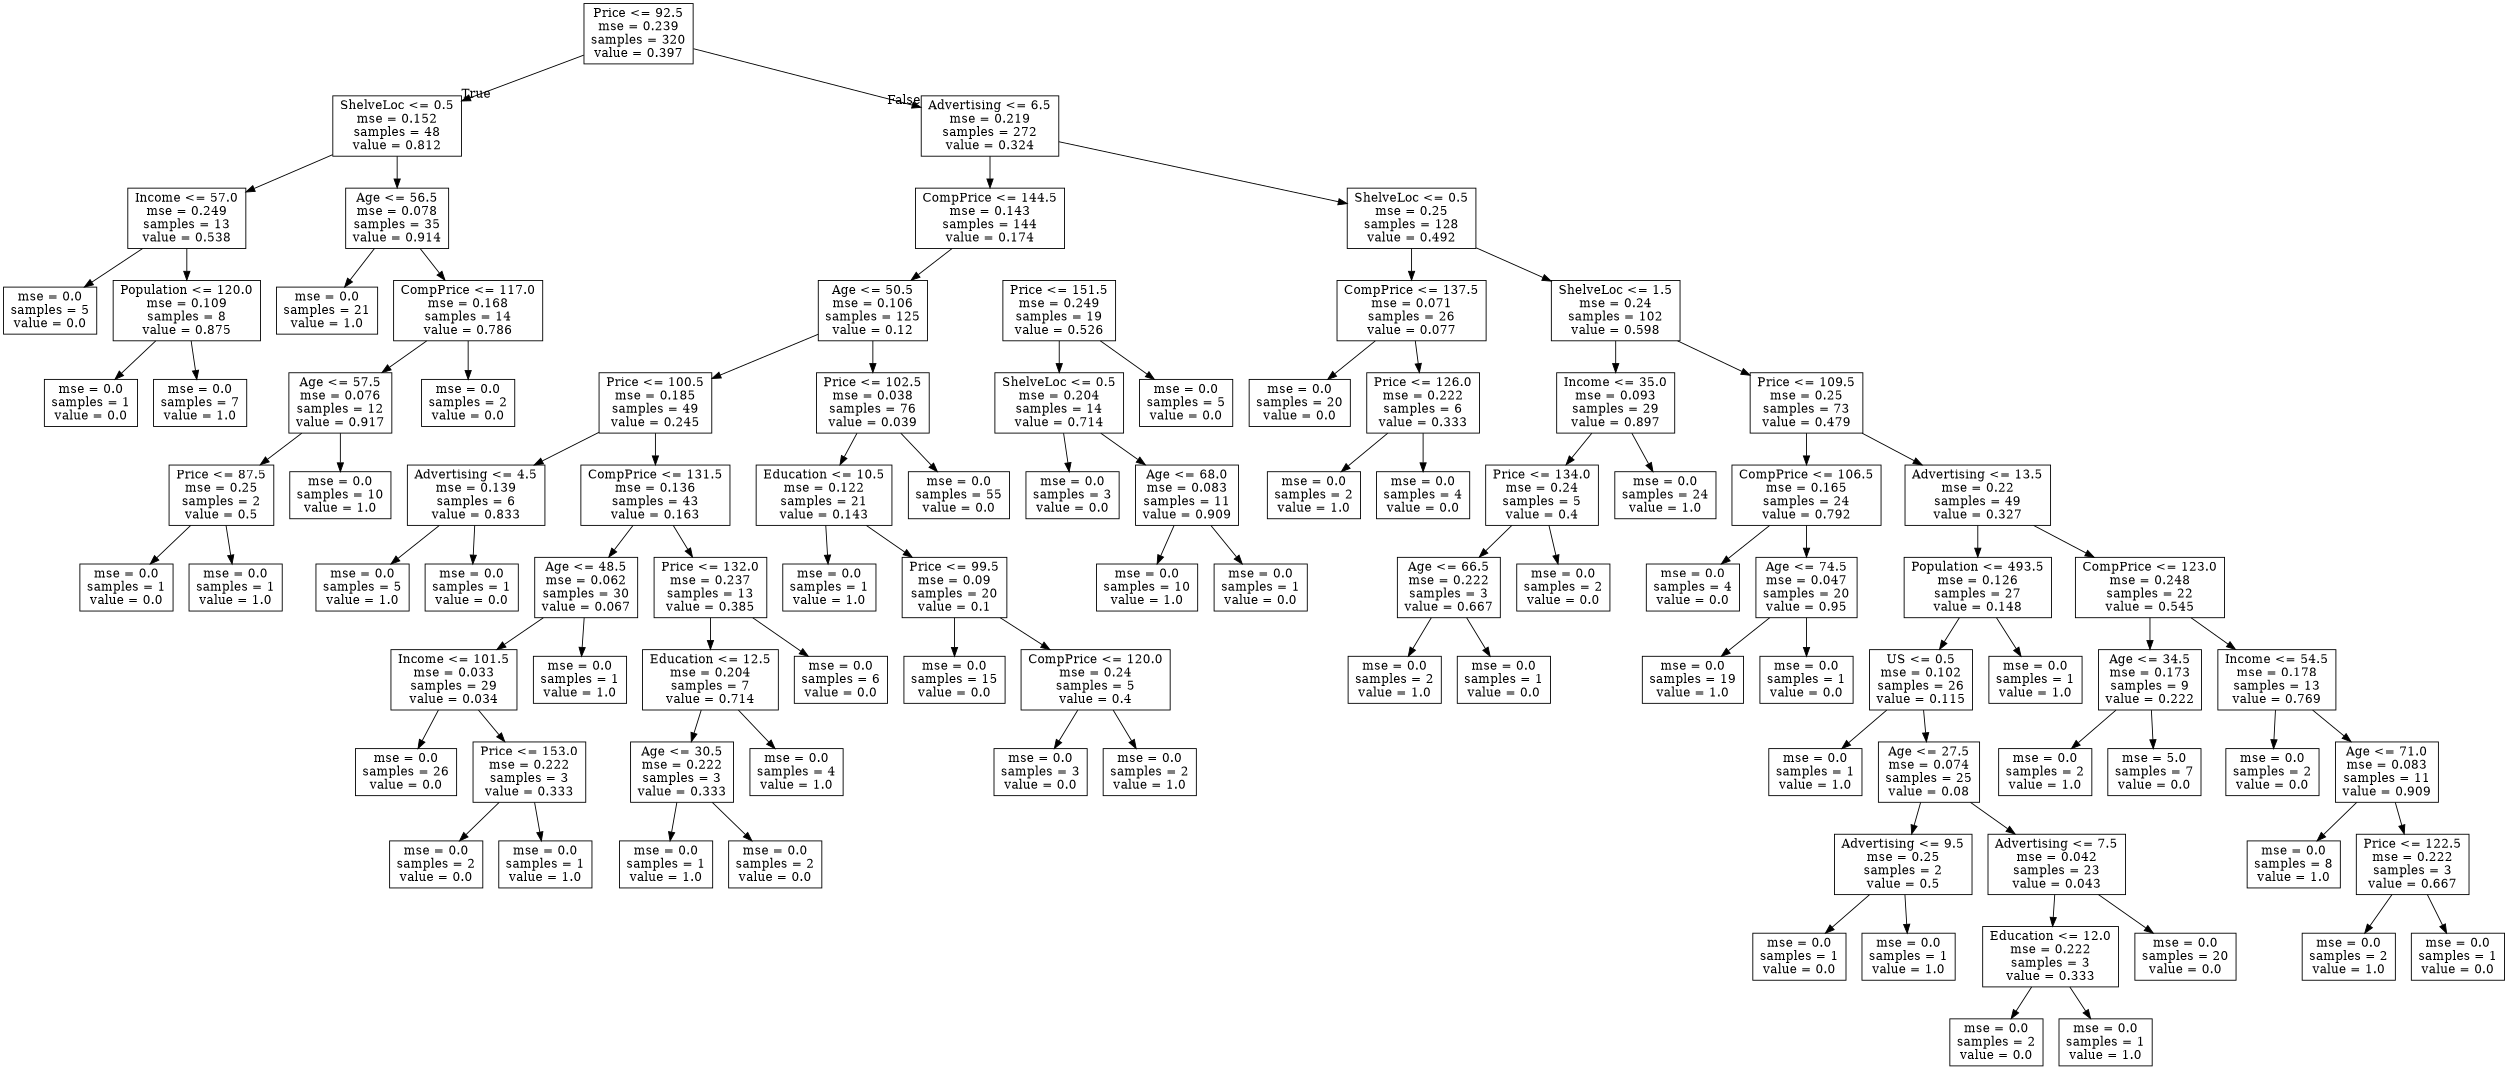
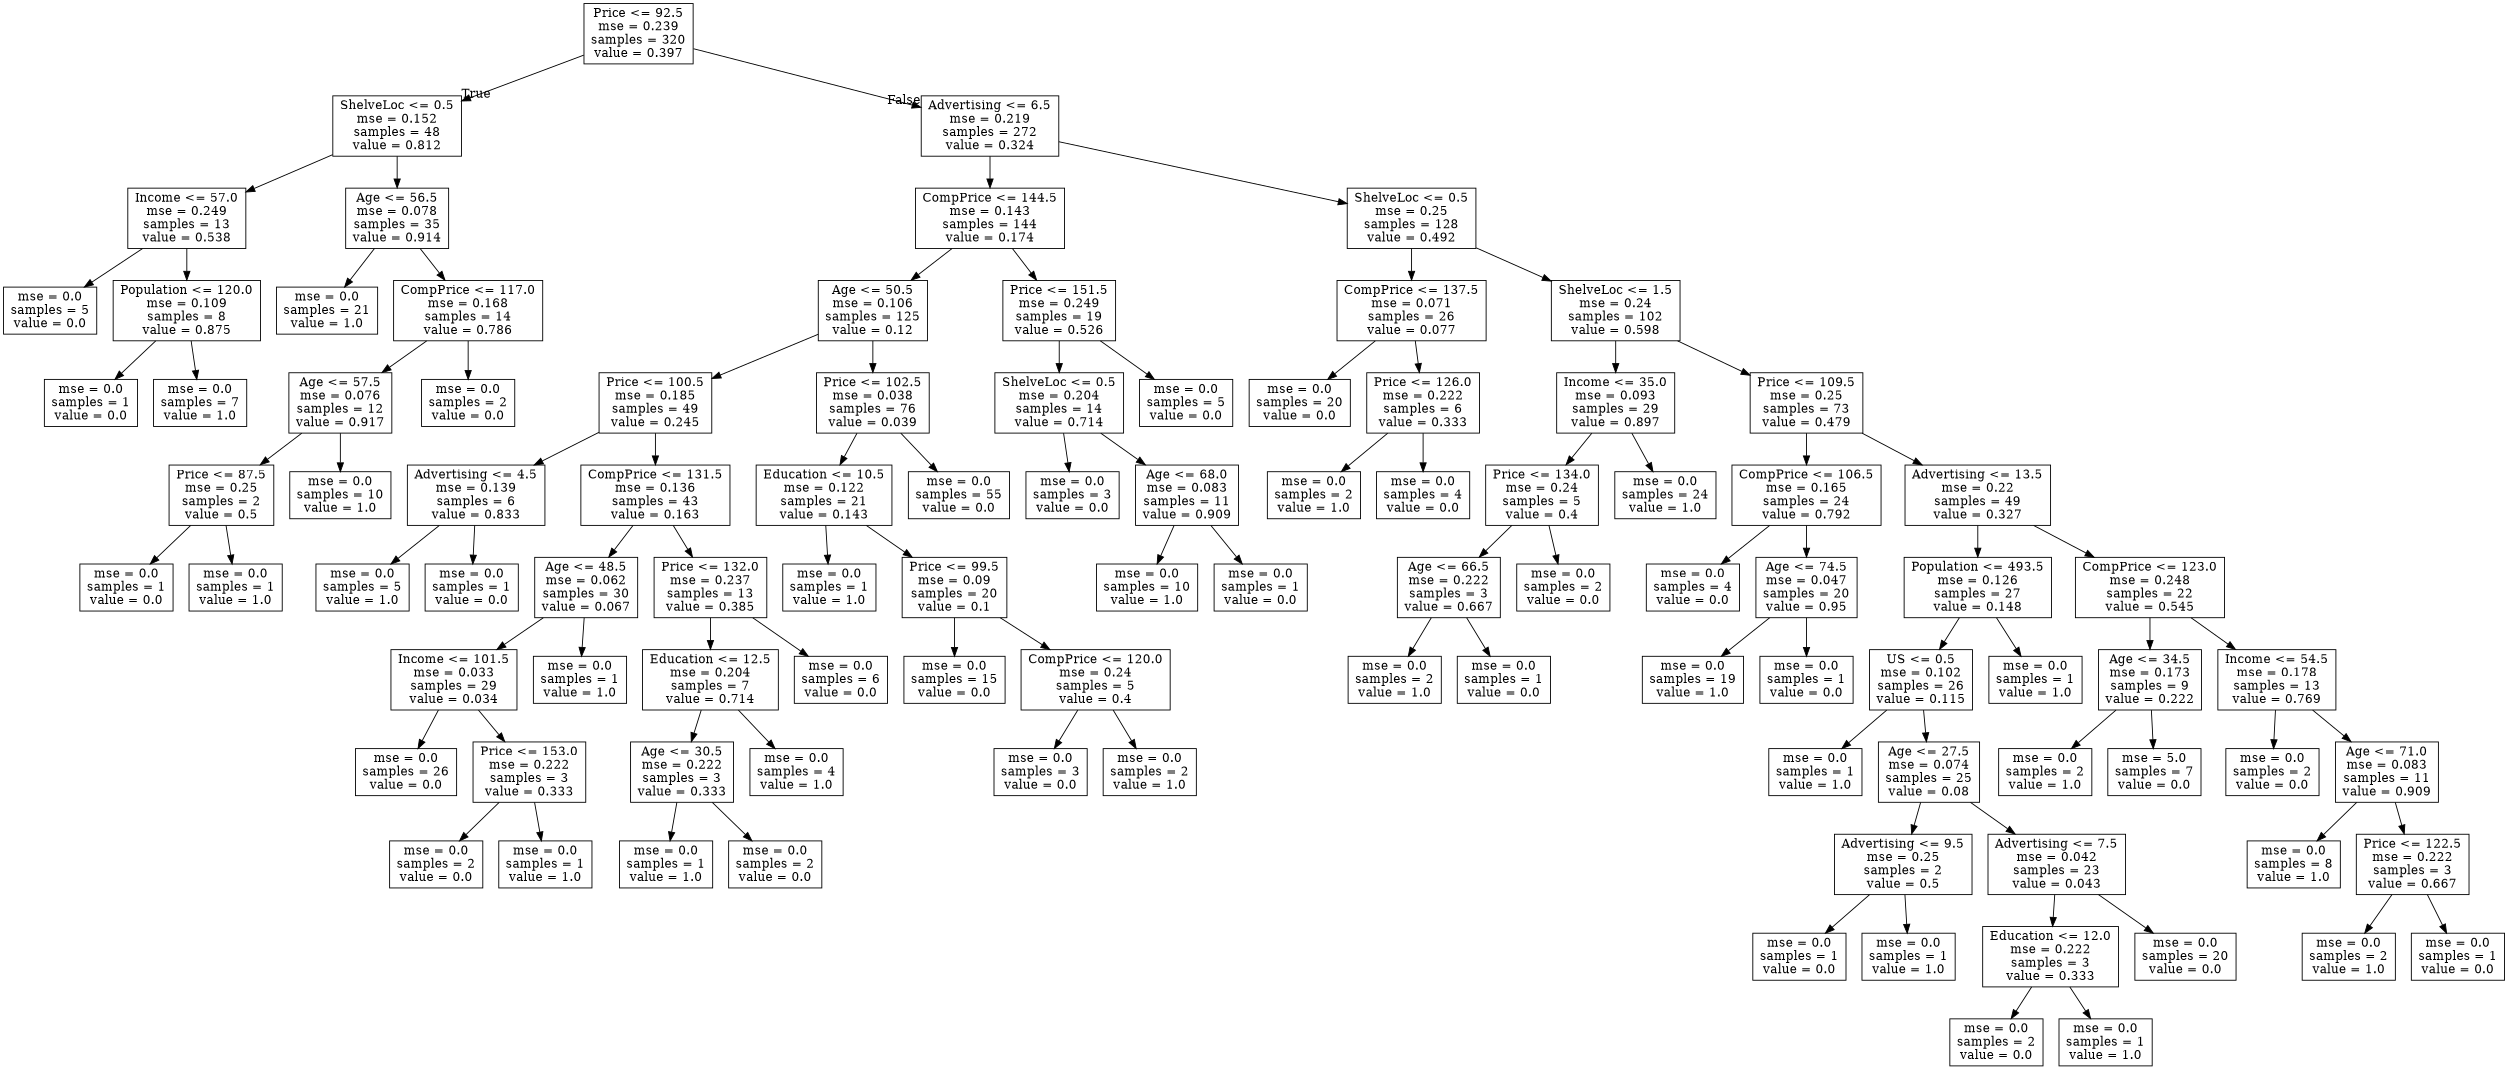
none -> (1022, 261)
